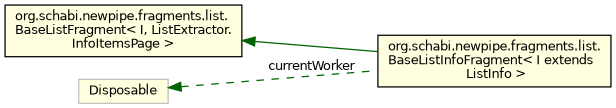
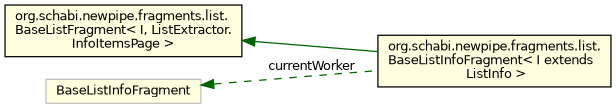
(123, 91) -> (123, 91)
